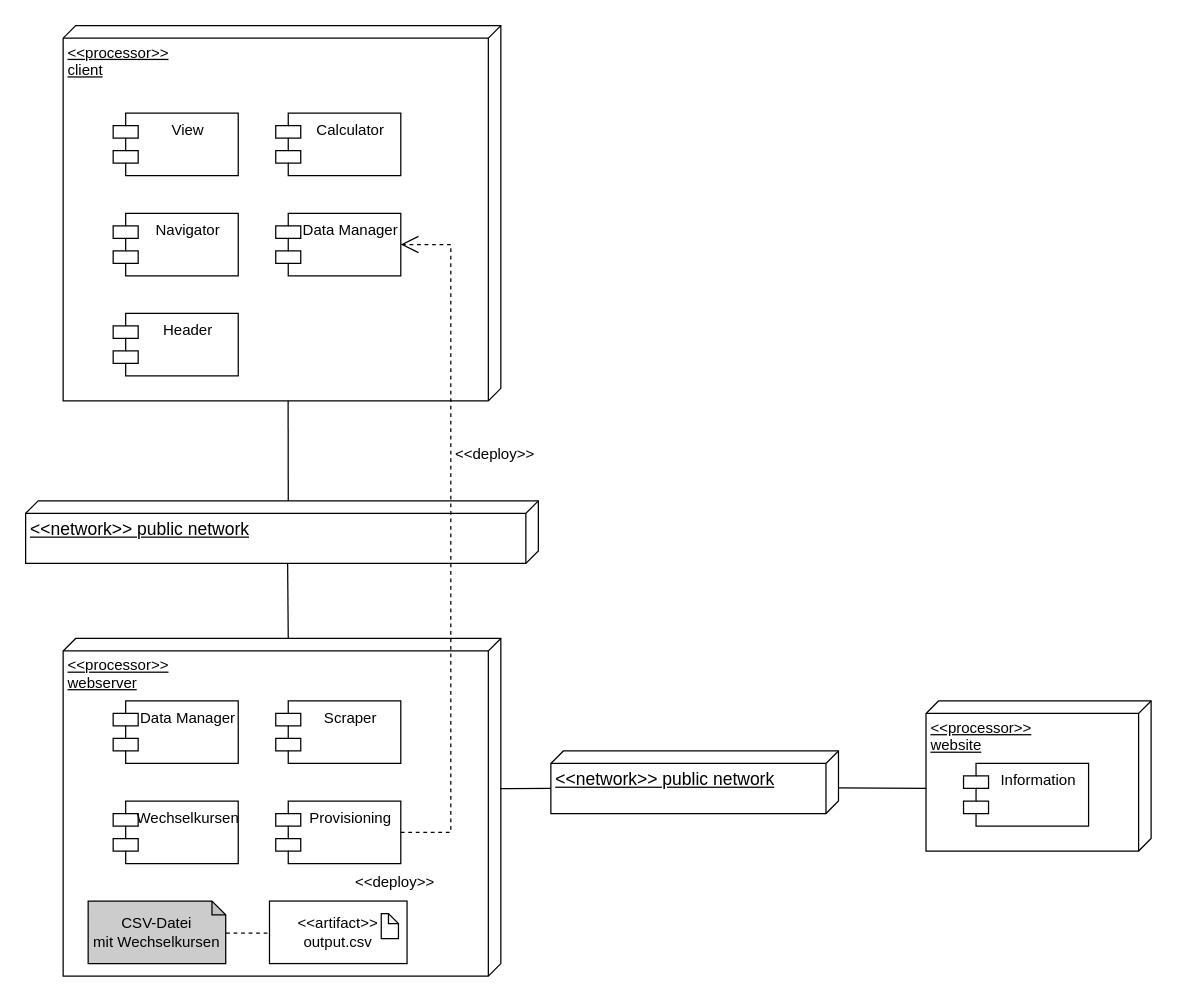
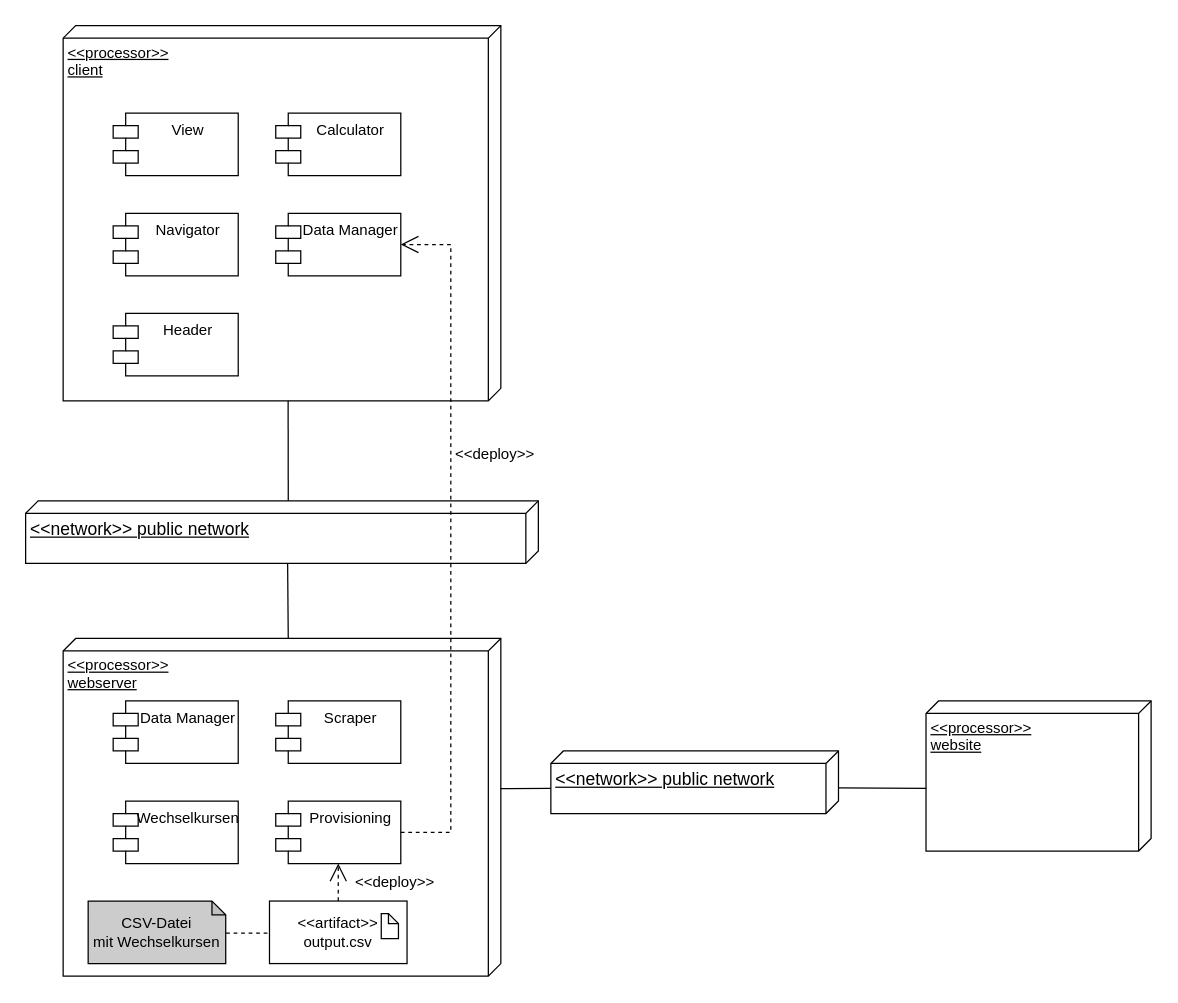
(1026, 794) -> none
none -> (338, 883)
